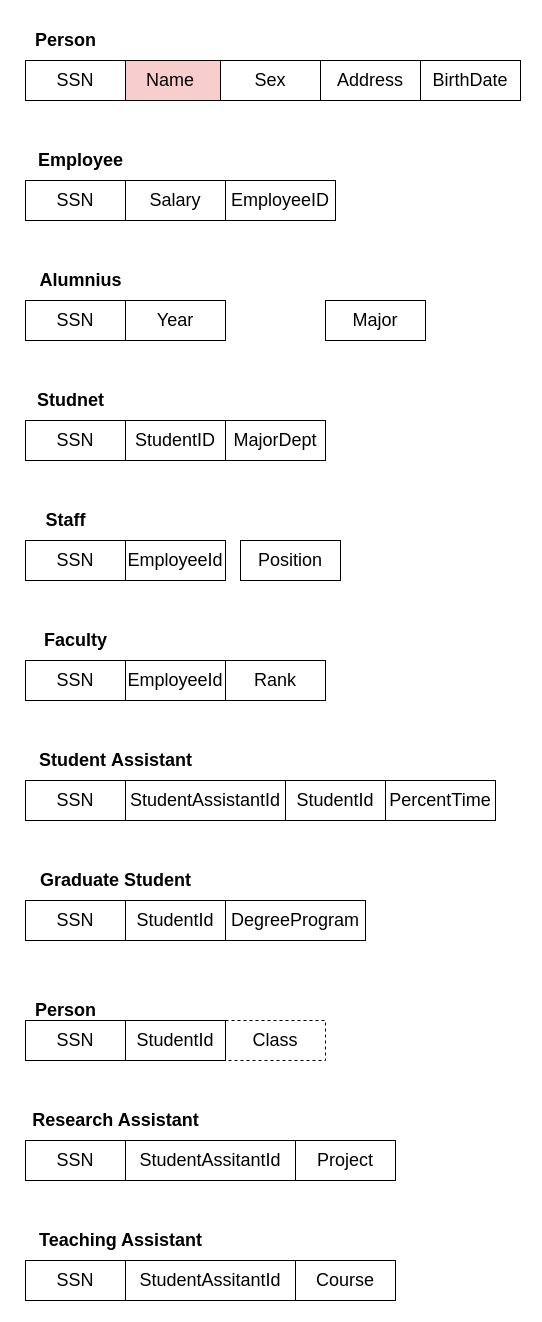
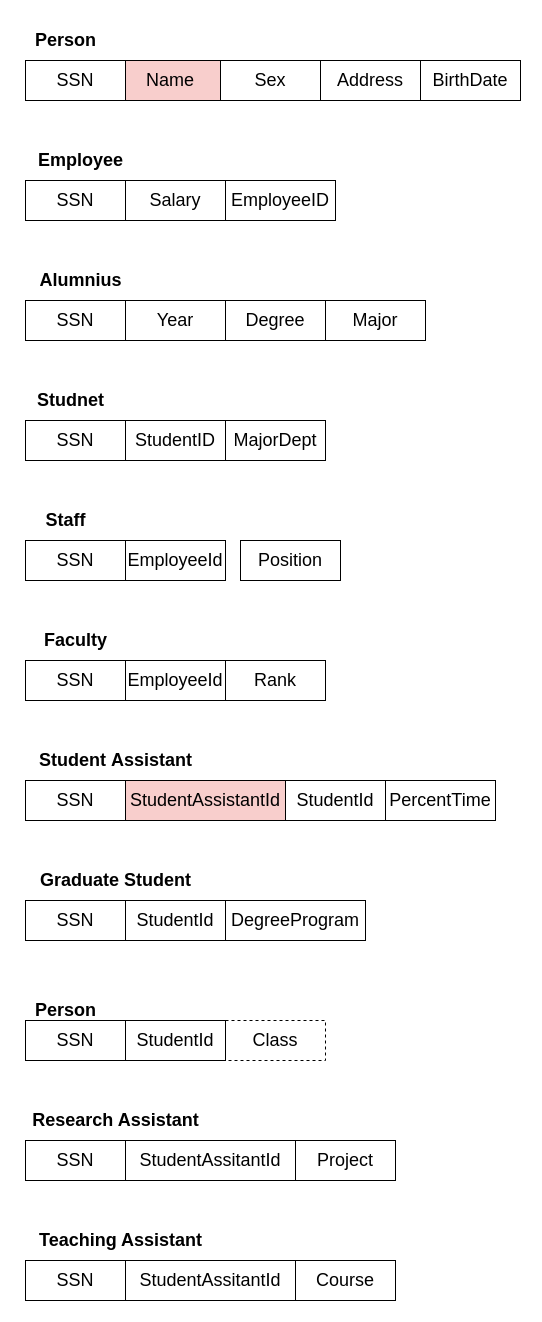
none -> (276, 321)
(206, 801) -> (206, 801)
